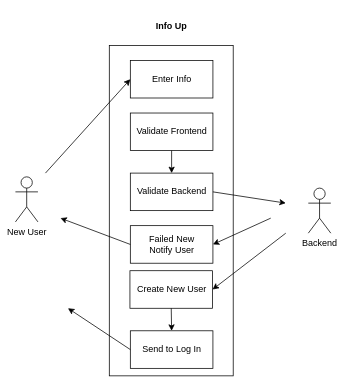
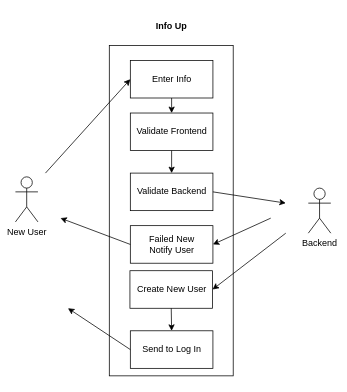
none -> (171, 103)
